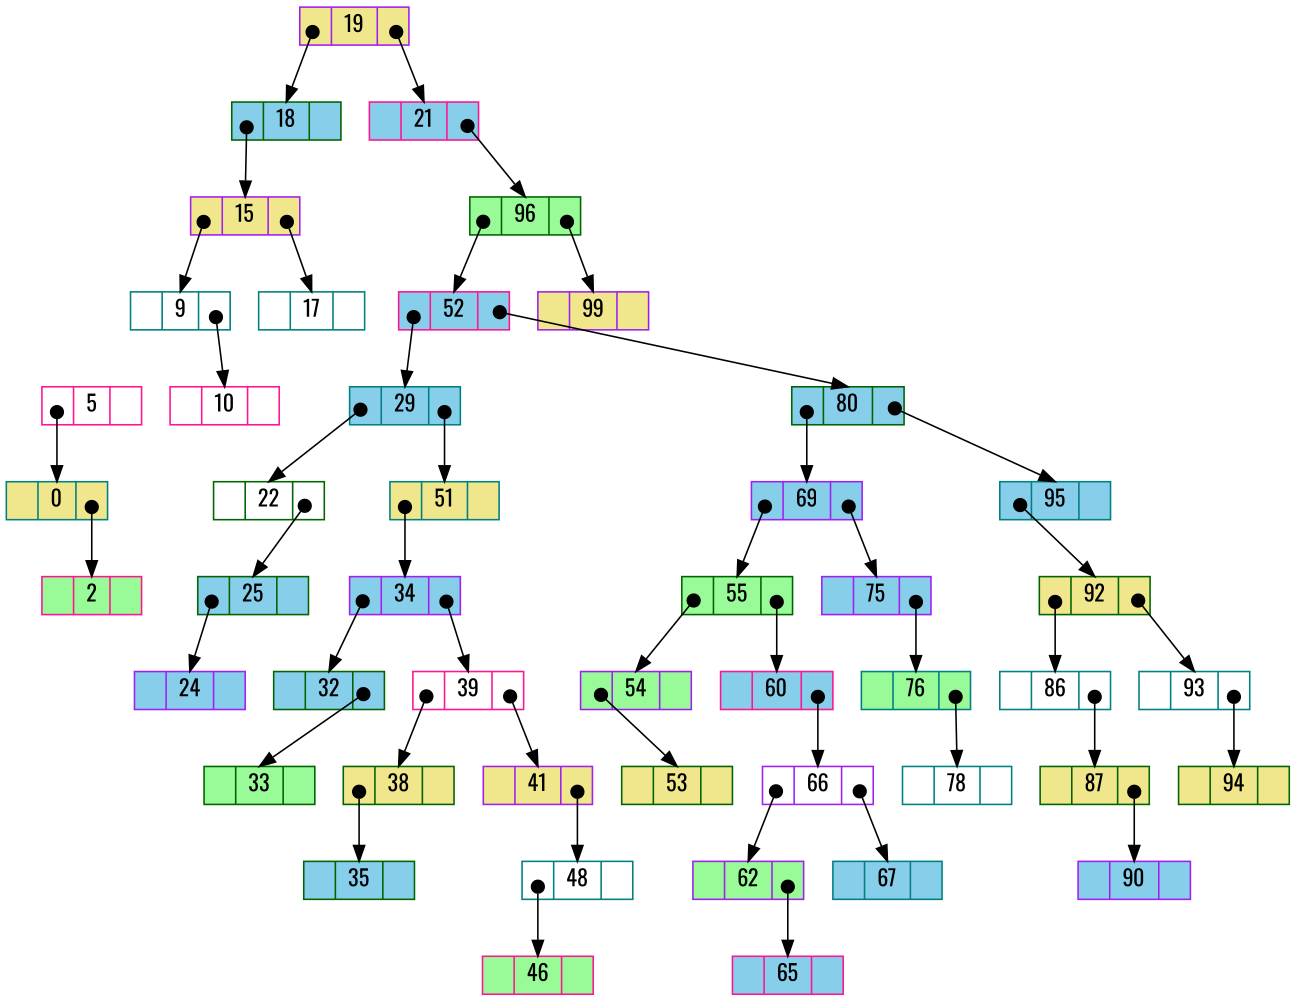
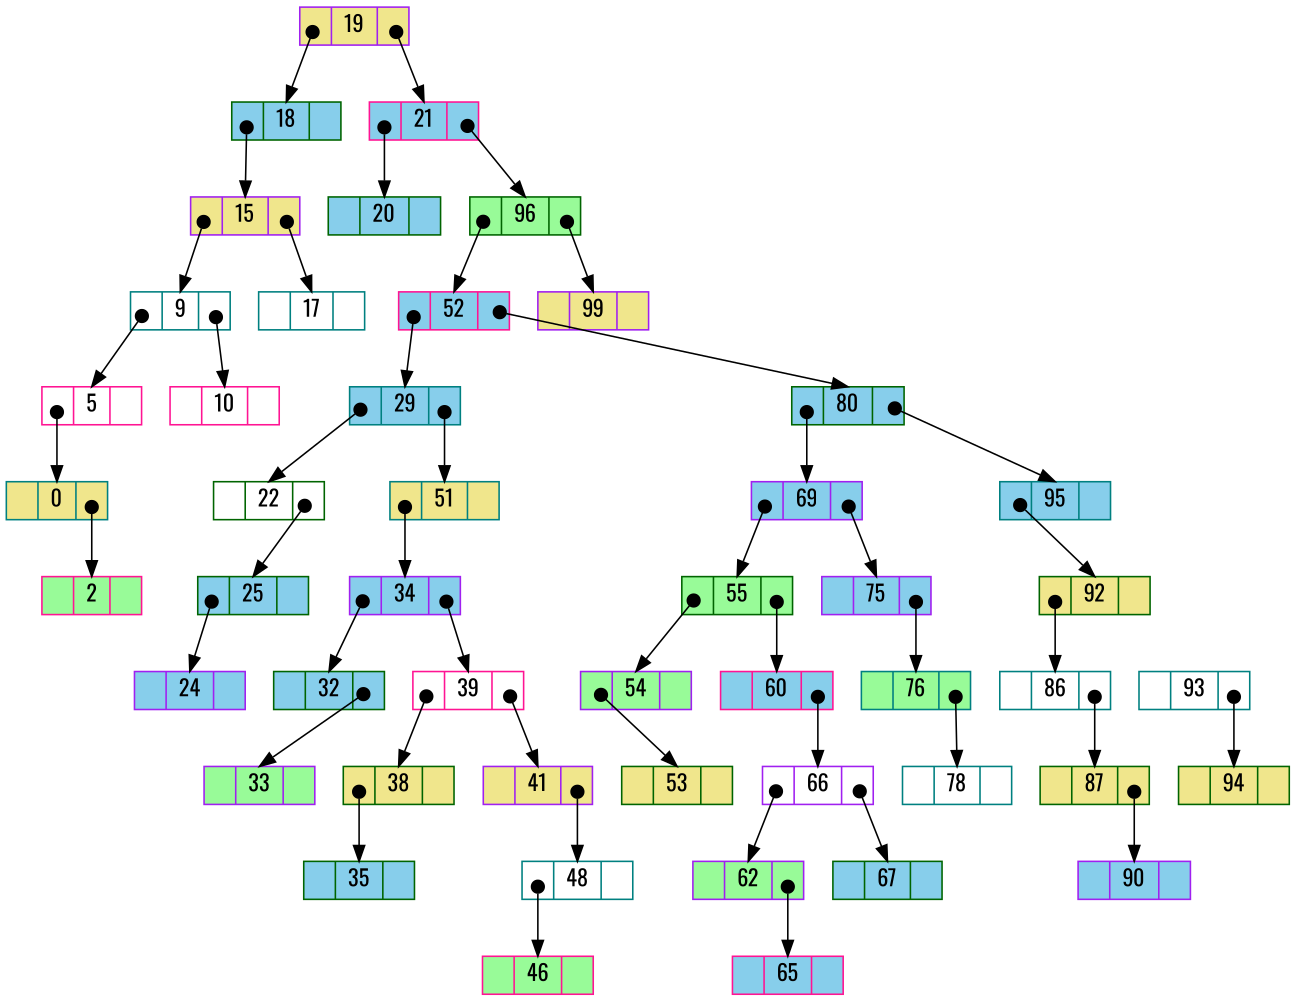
none -> (384, 216)
none -> (120, 348)
(1163, 632) -> none
(259, 785) -> (259, 785)
(887, 880) -> (887, 880)
